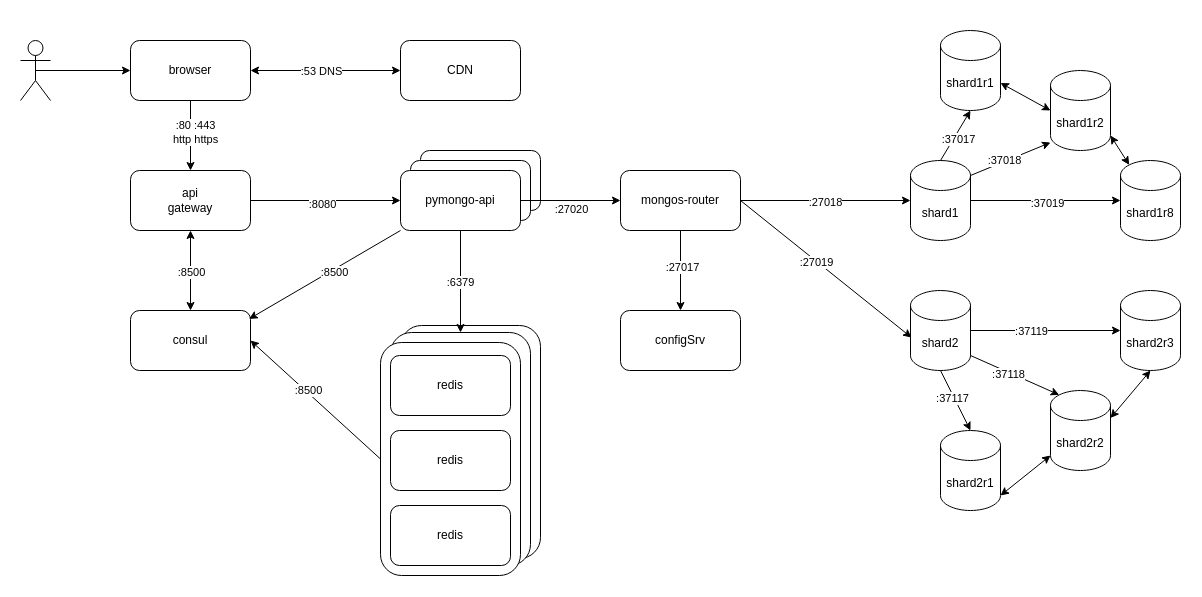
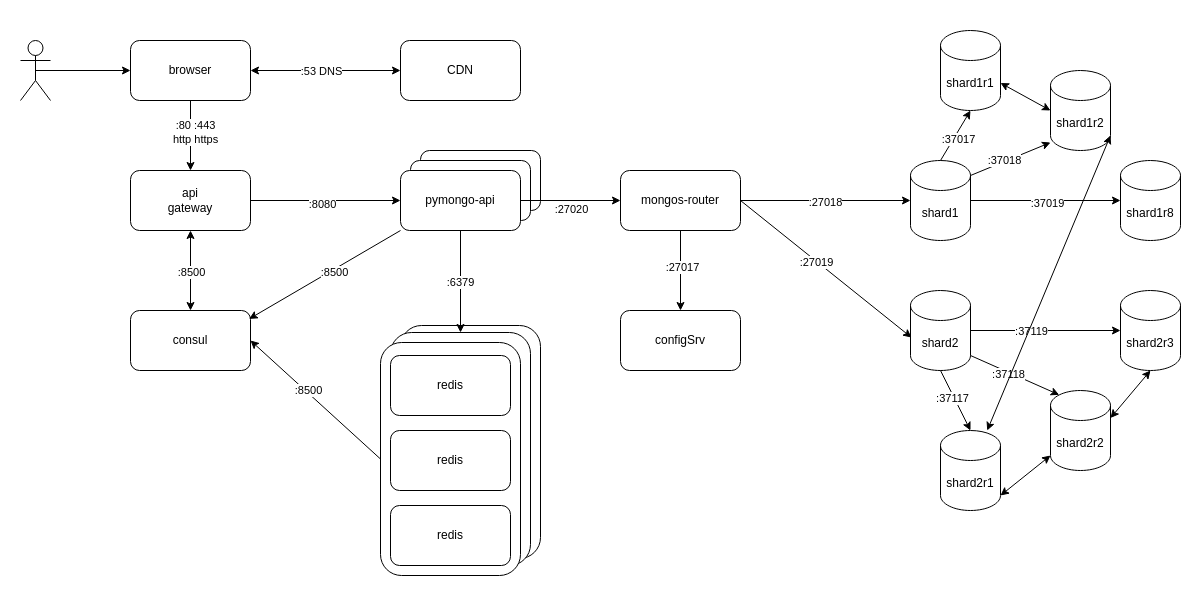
(1120, 150) -> (1049, 283)
